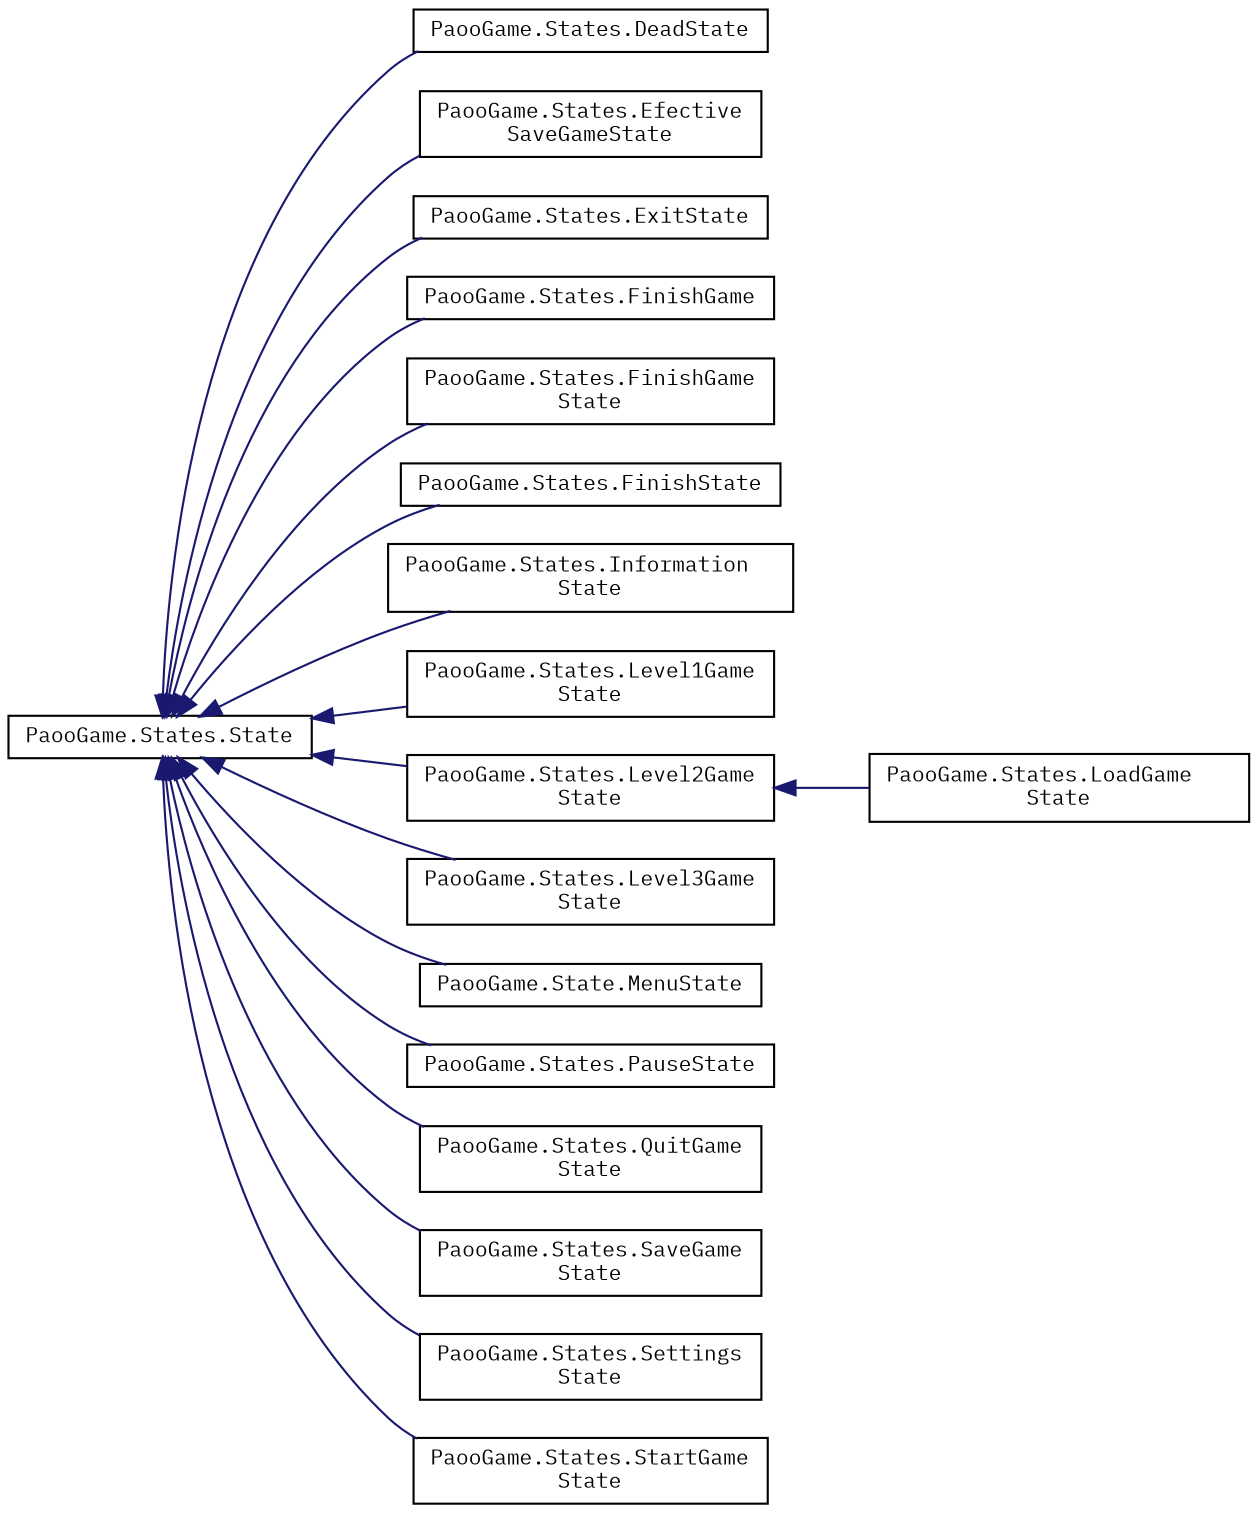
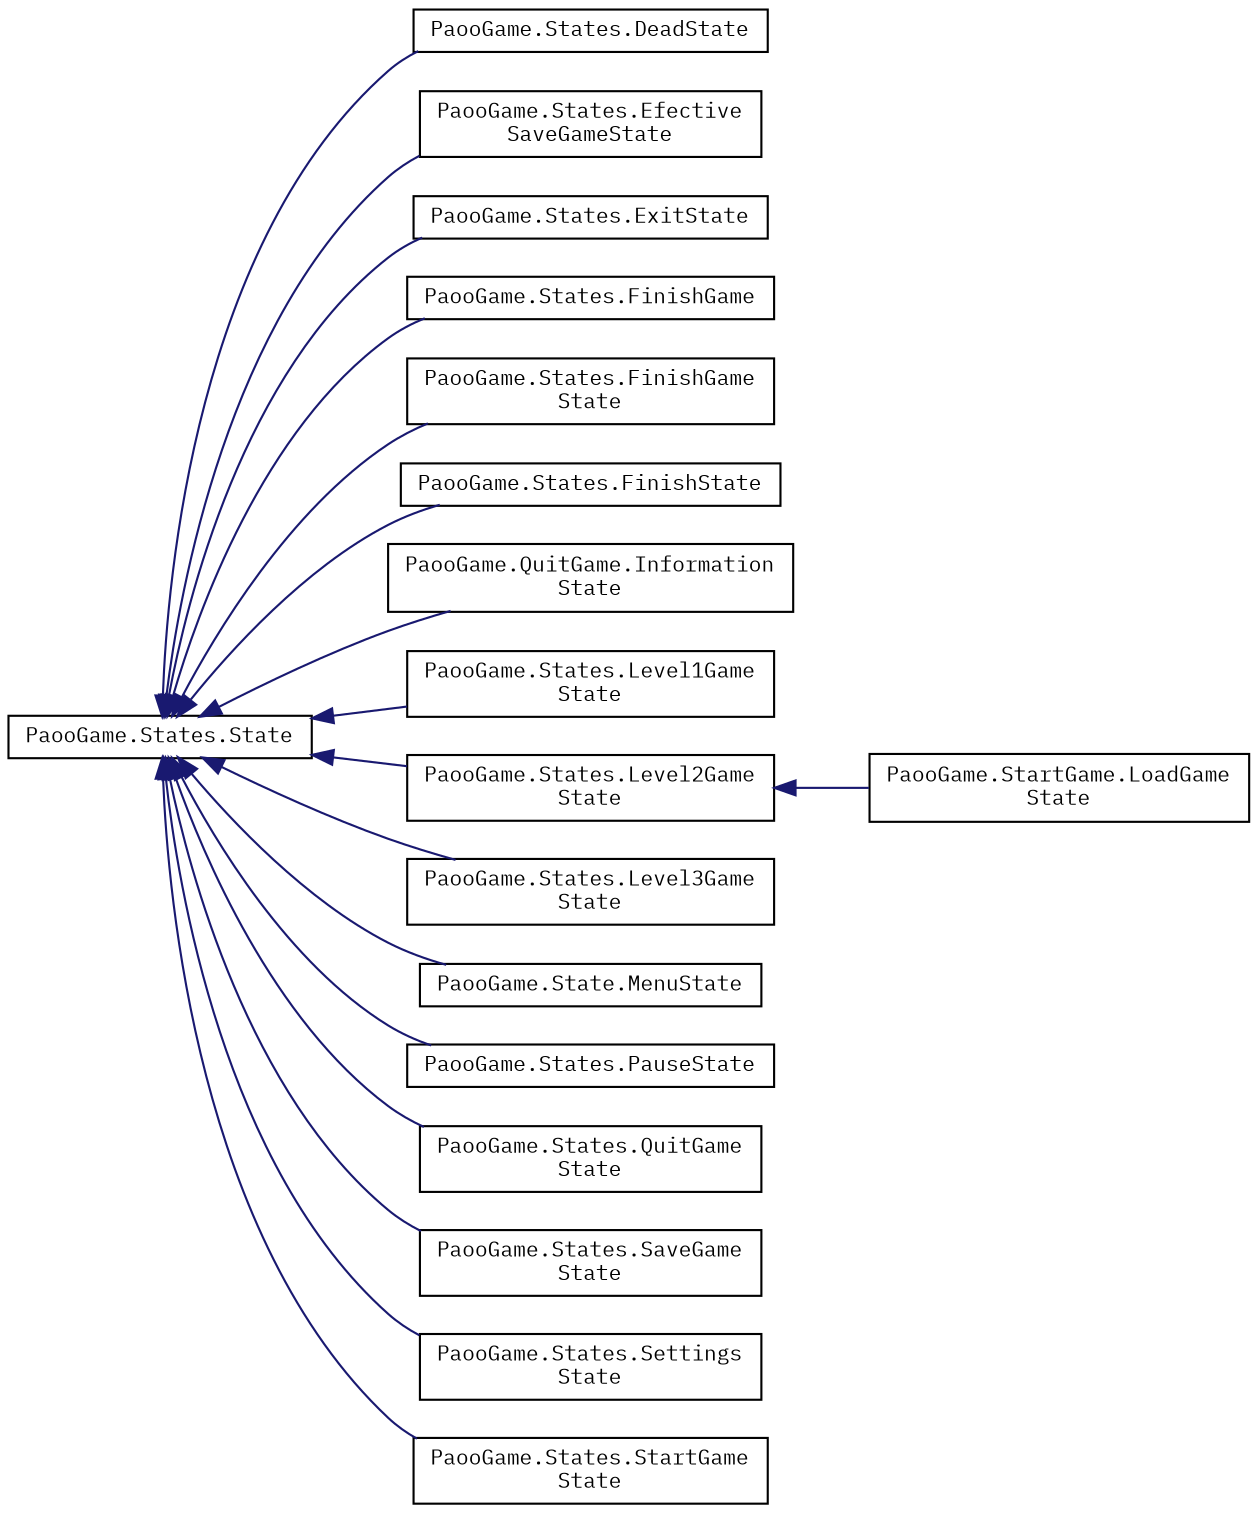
(591, 578) -> (591, 578)
(1059, 788) -> (1059, 788)
